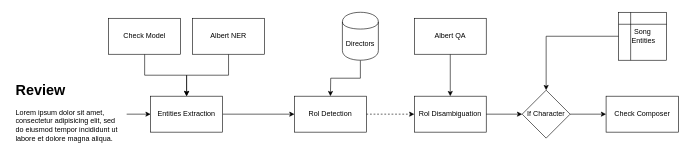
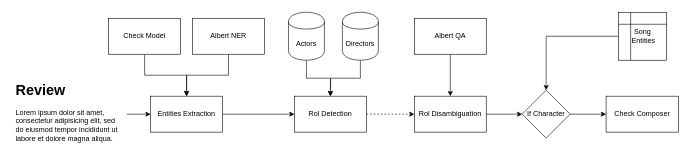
none -> (306, 36)
none -> (308, 78)
